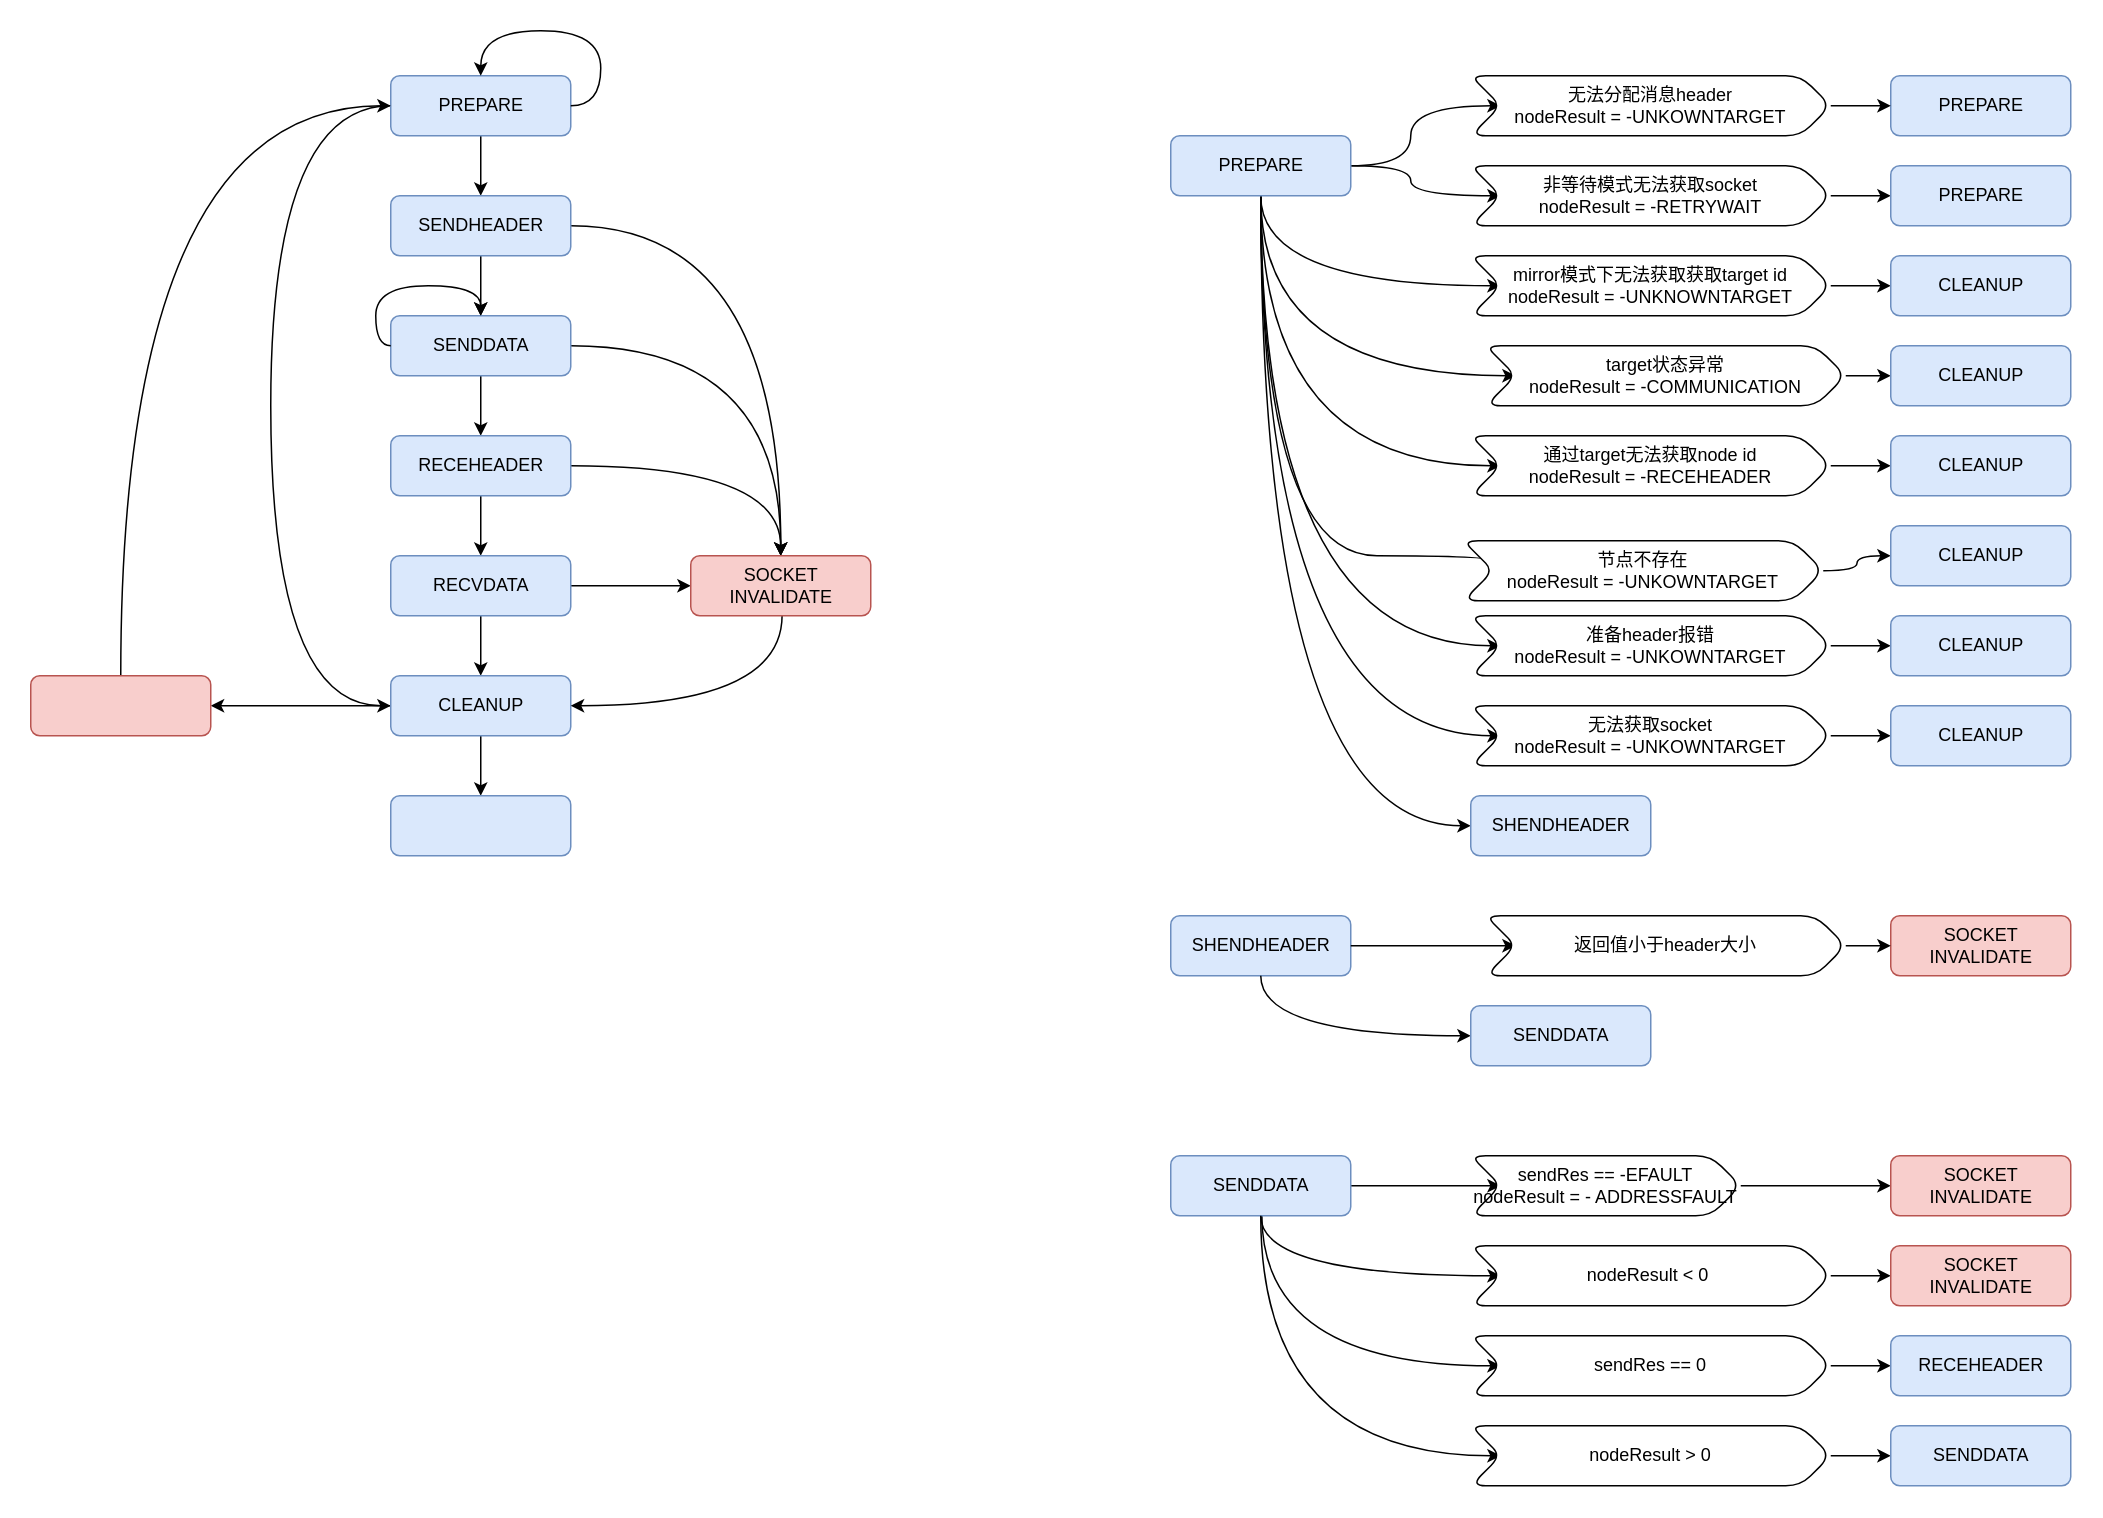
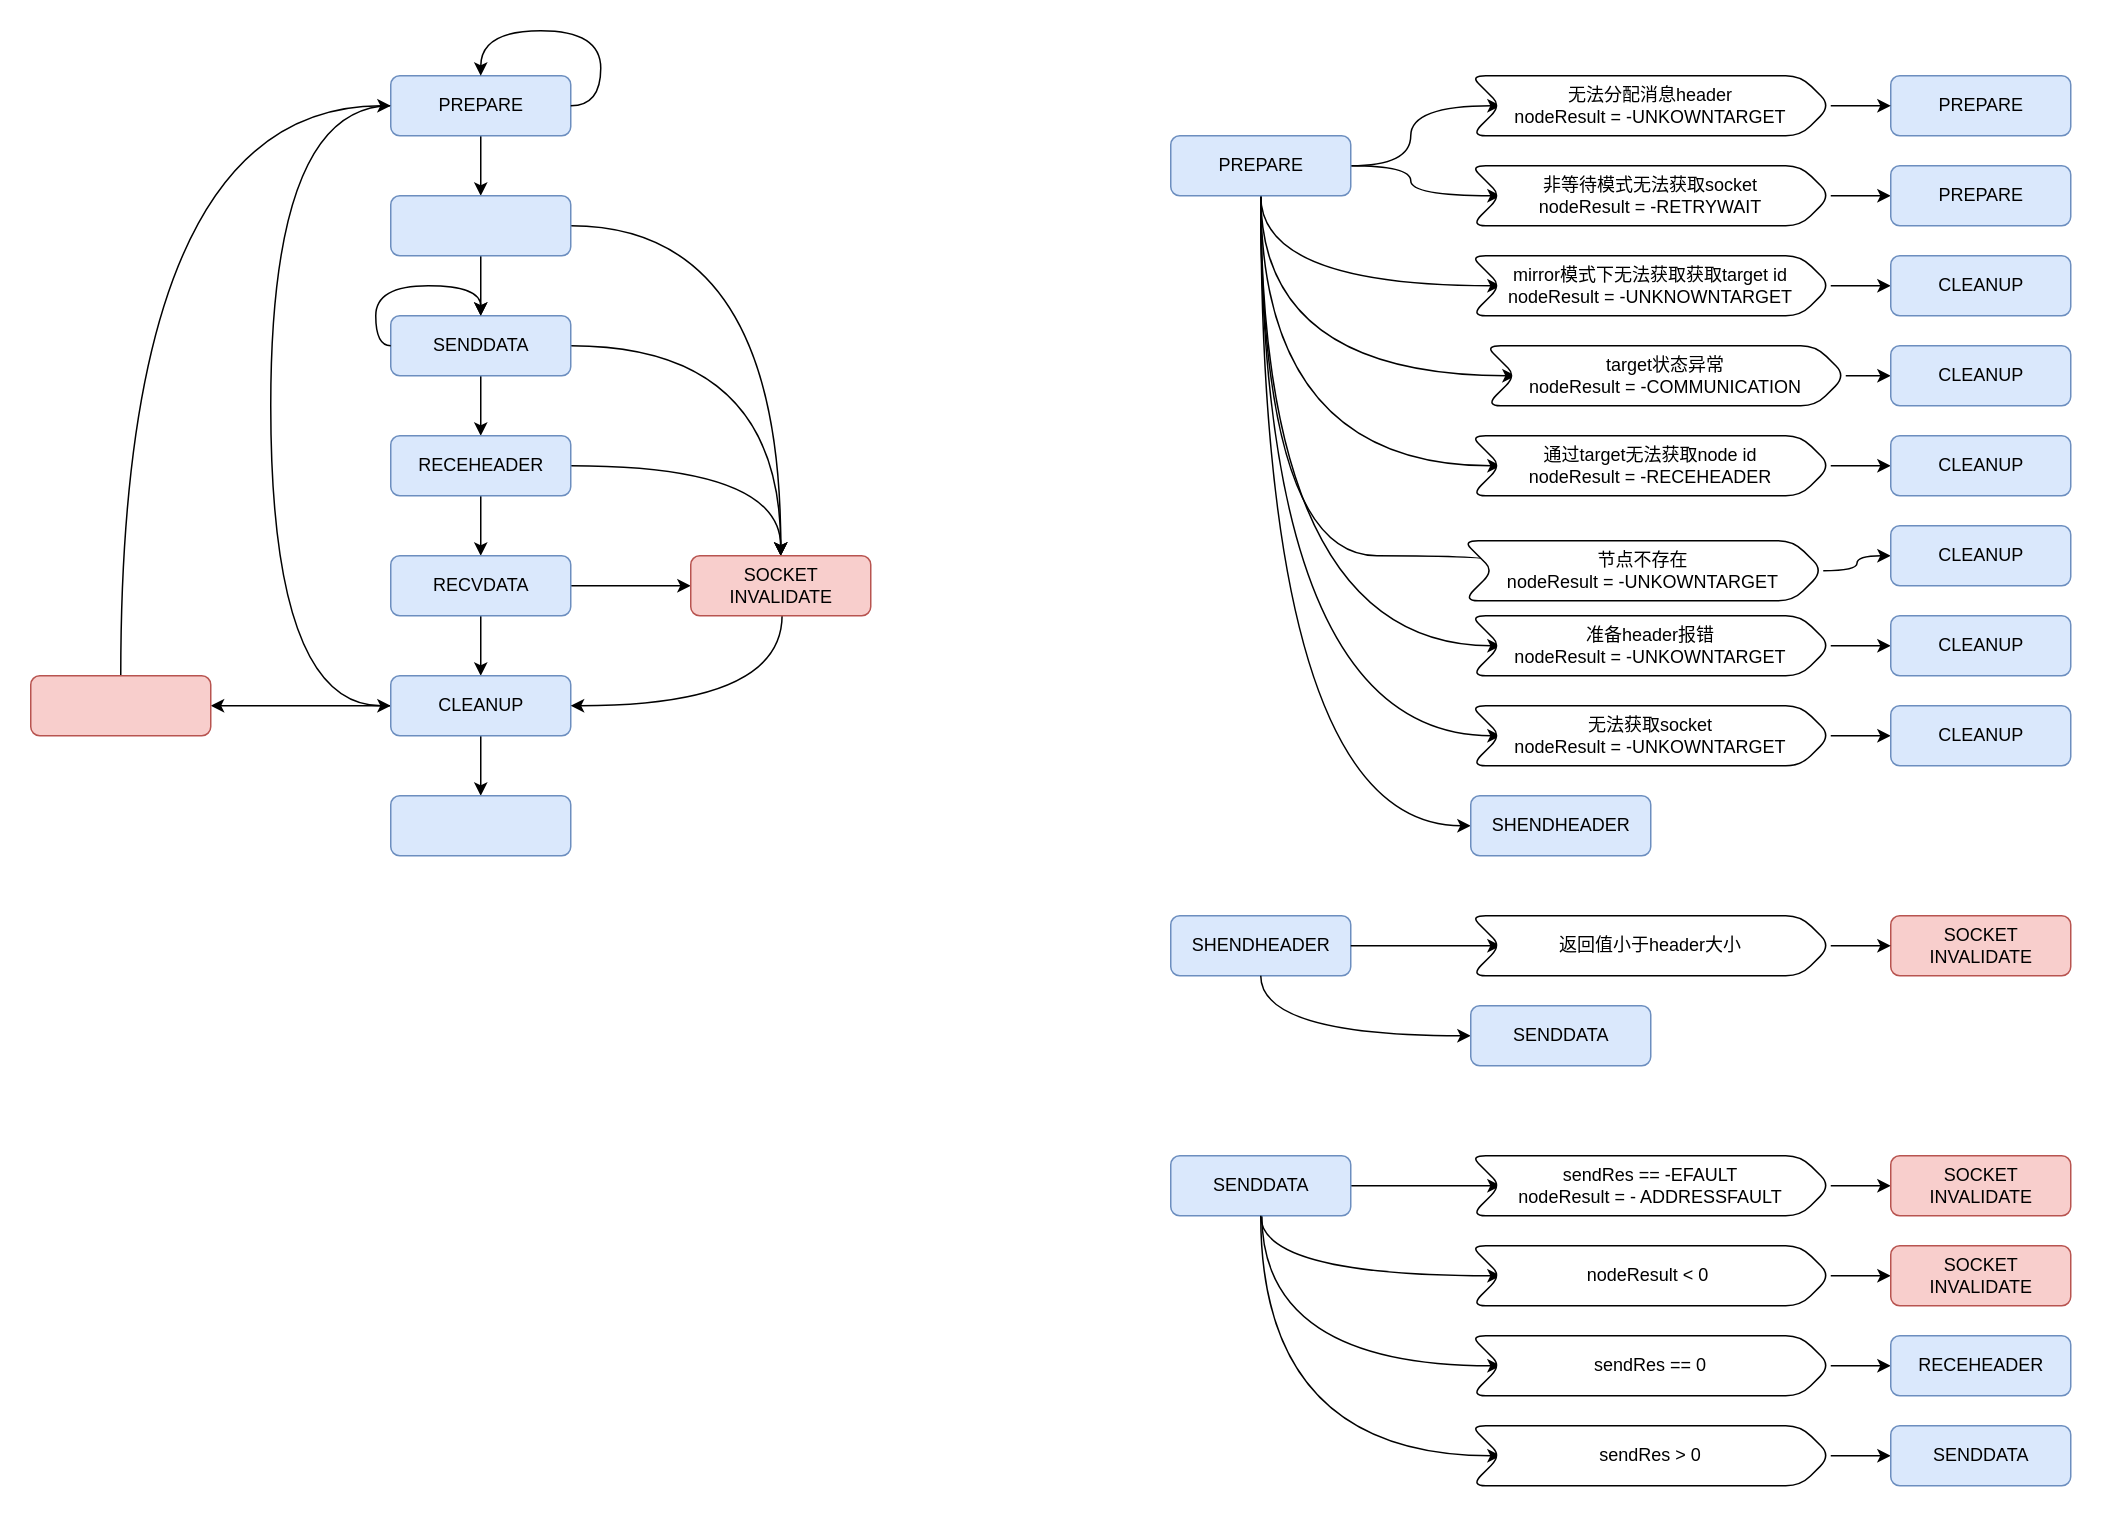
(481, 226) -> none
(1666, 946) -> (1651, 946)
(1606, 1186) -> (1651, 1186)
(1651, 1456) -> (1651, 1456)
